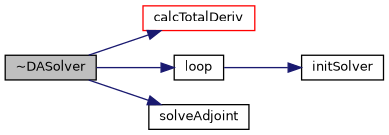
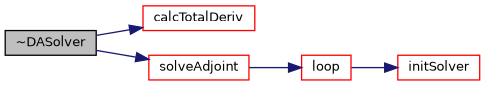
(129, 68) -> (269, 68)
(199, 68) -> (326, 68)
(343, 68) -> (439, 68)
(199, 117) -> (199, 68)
